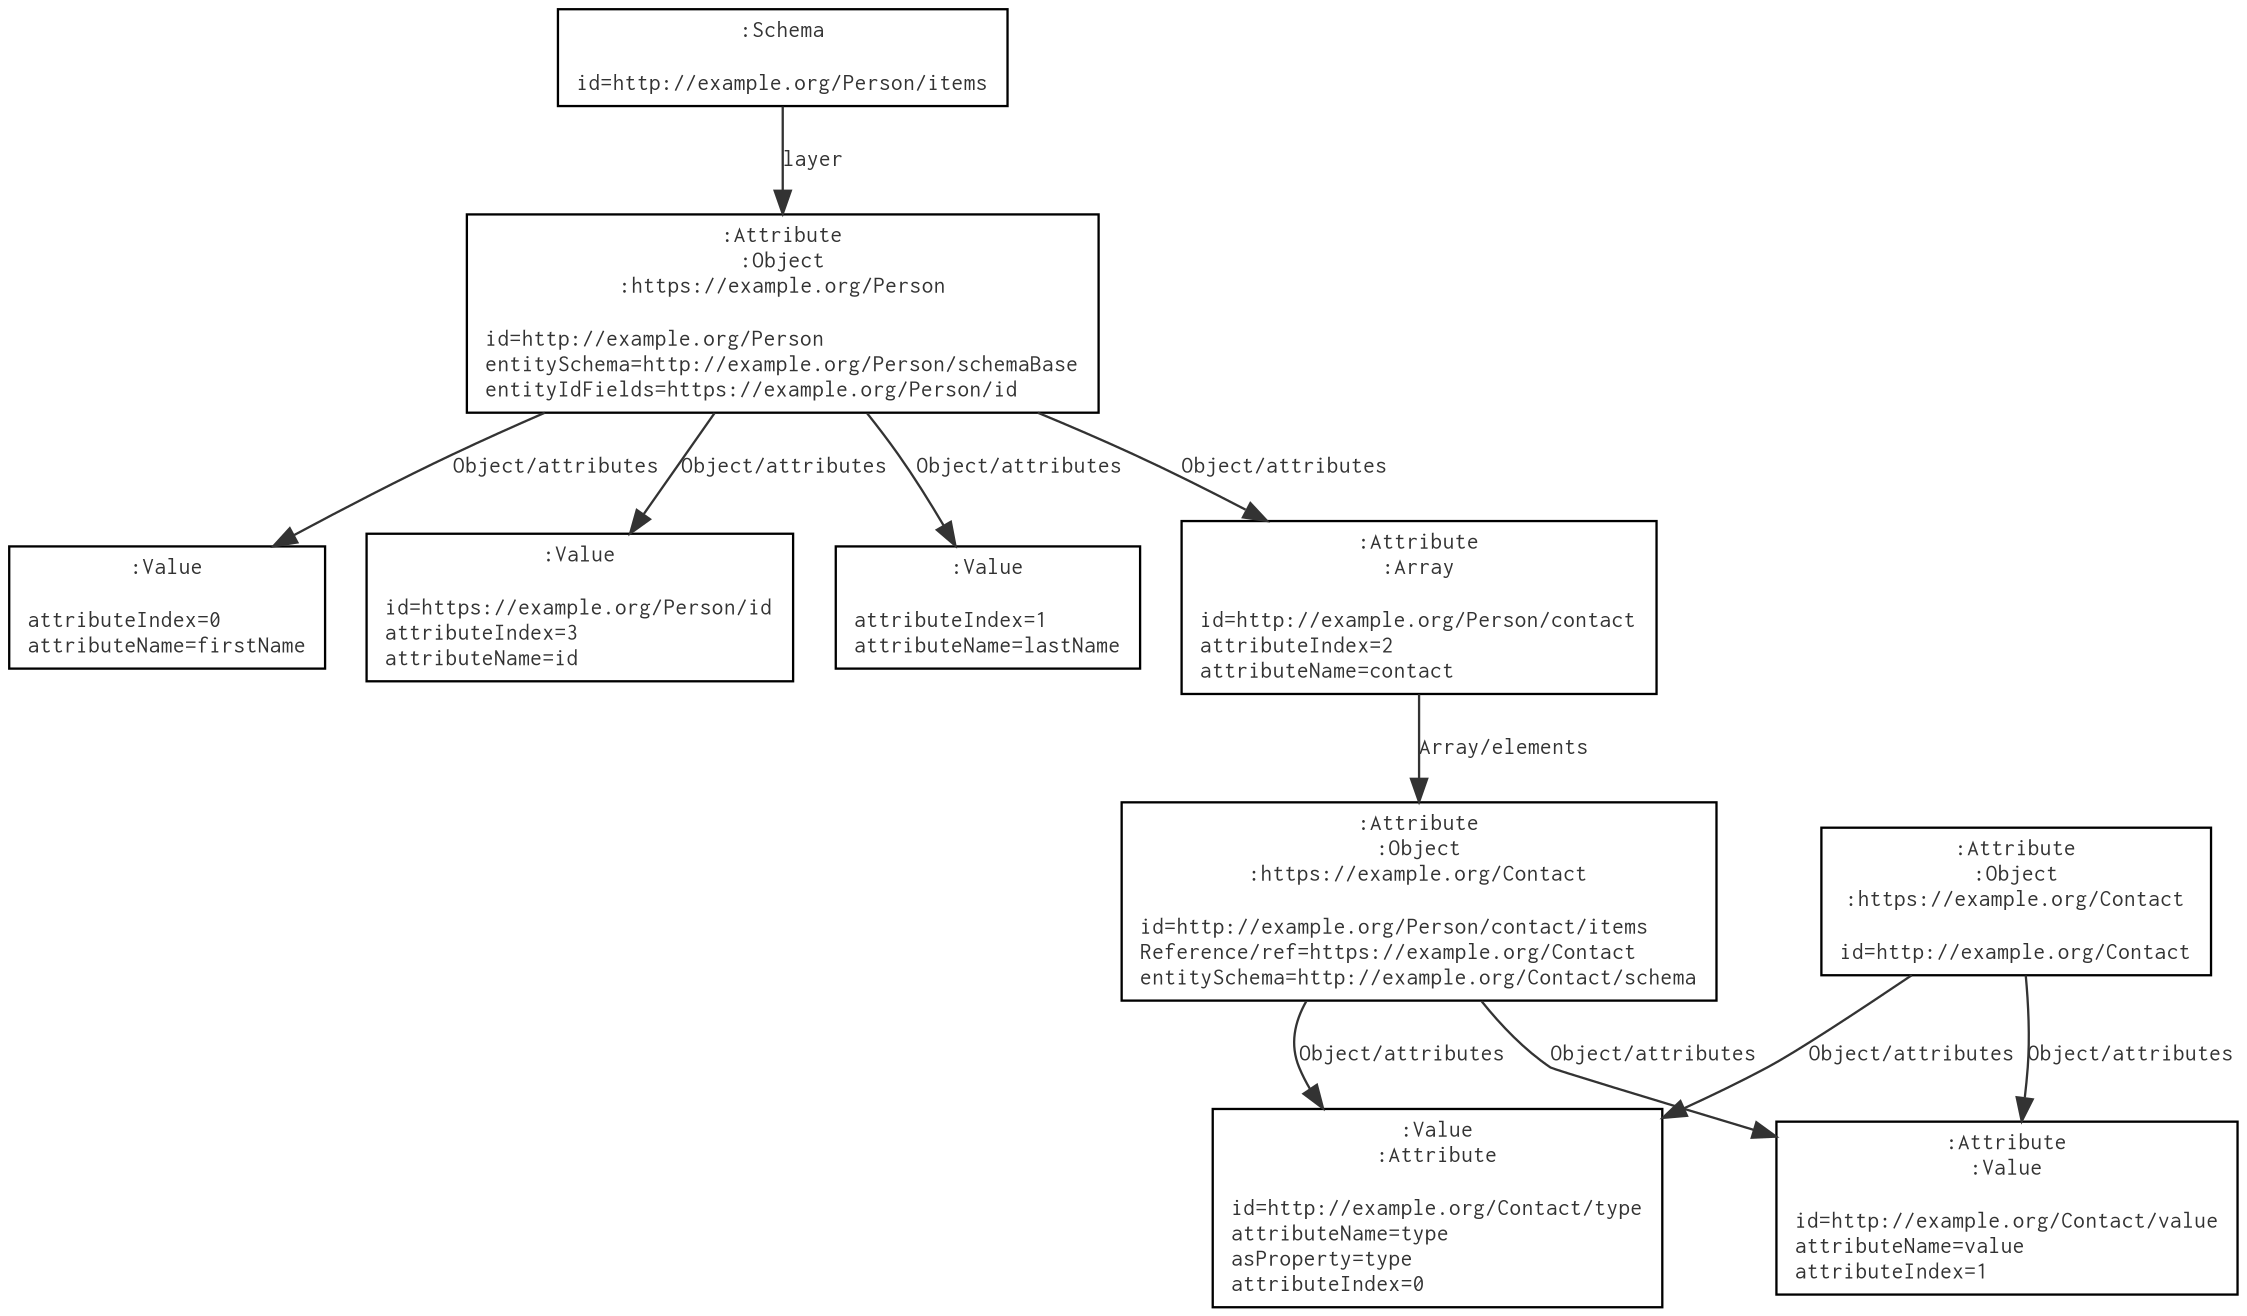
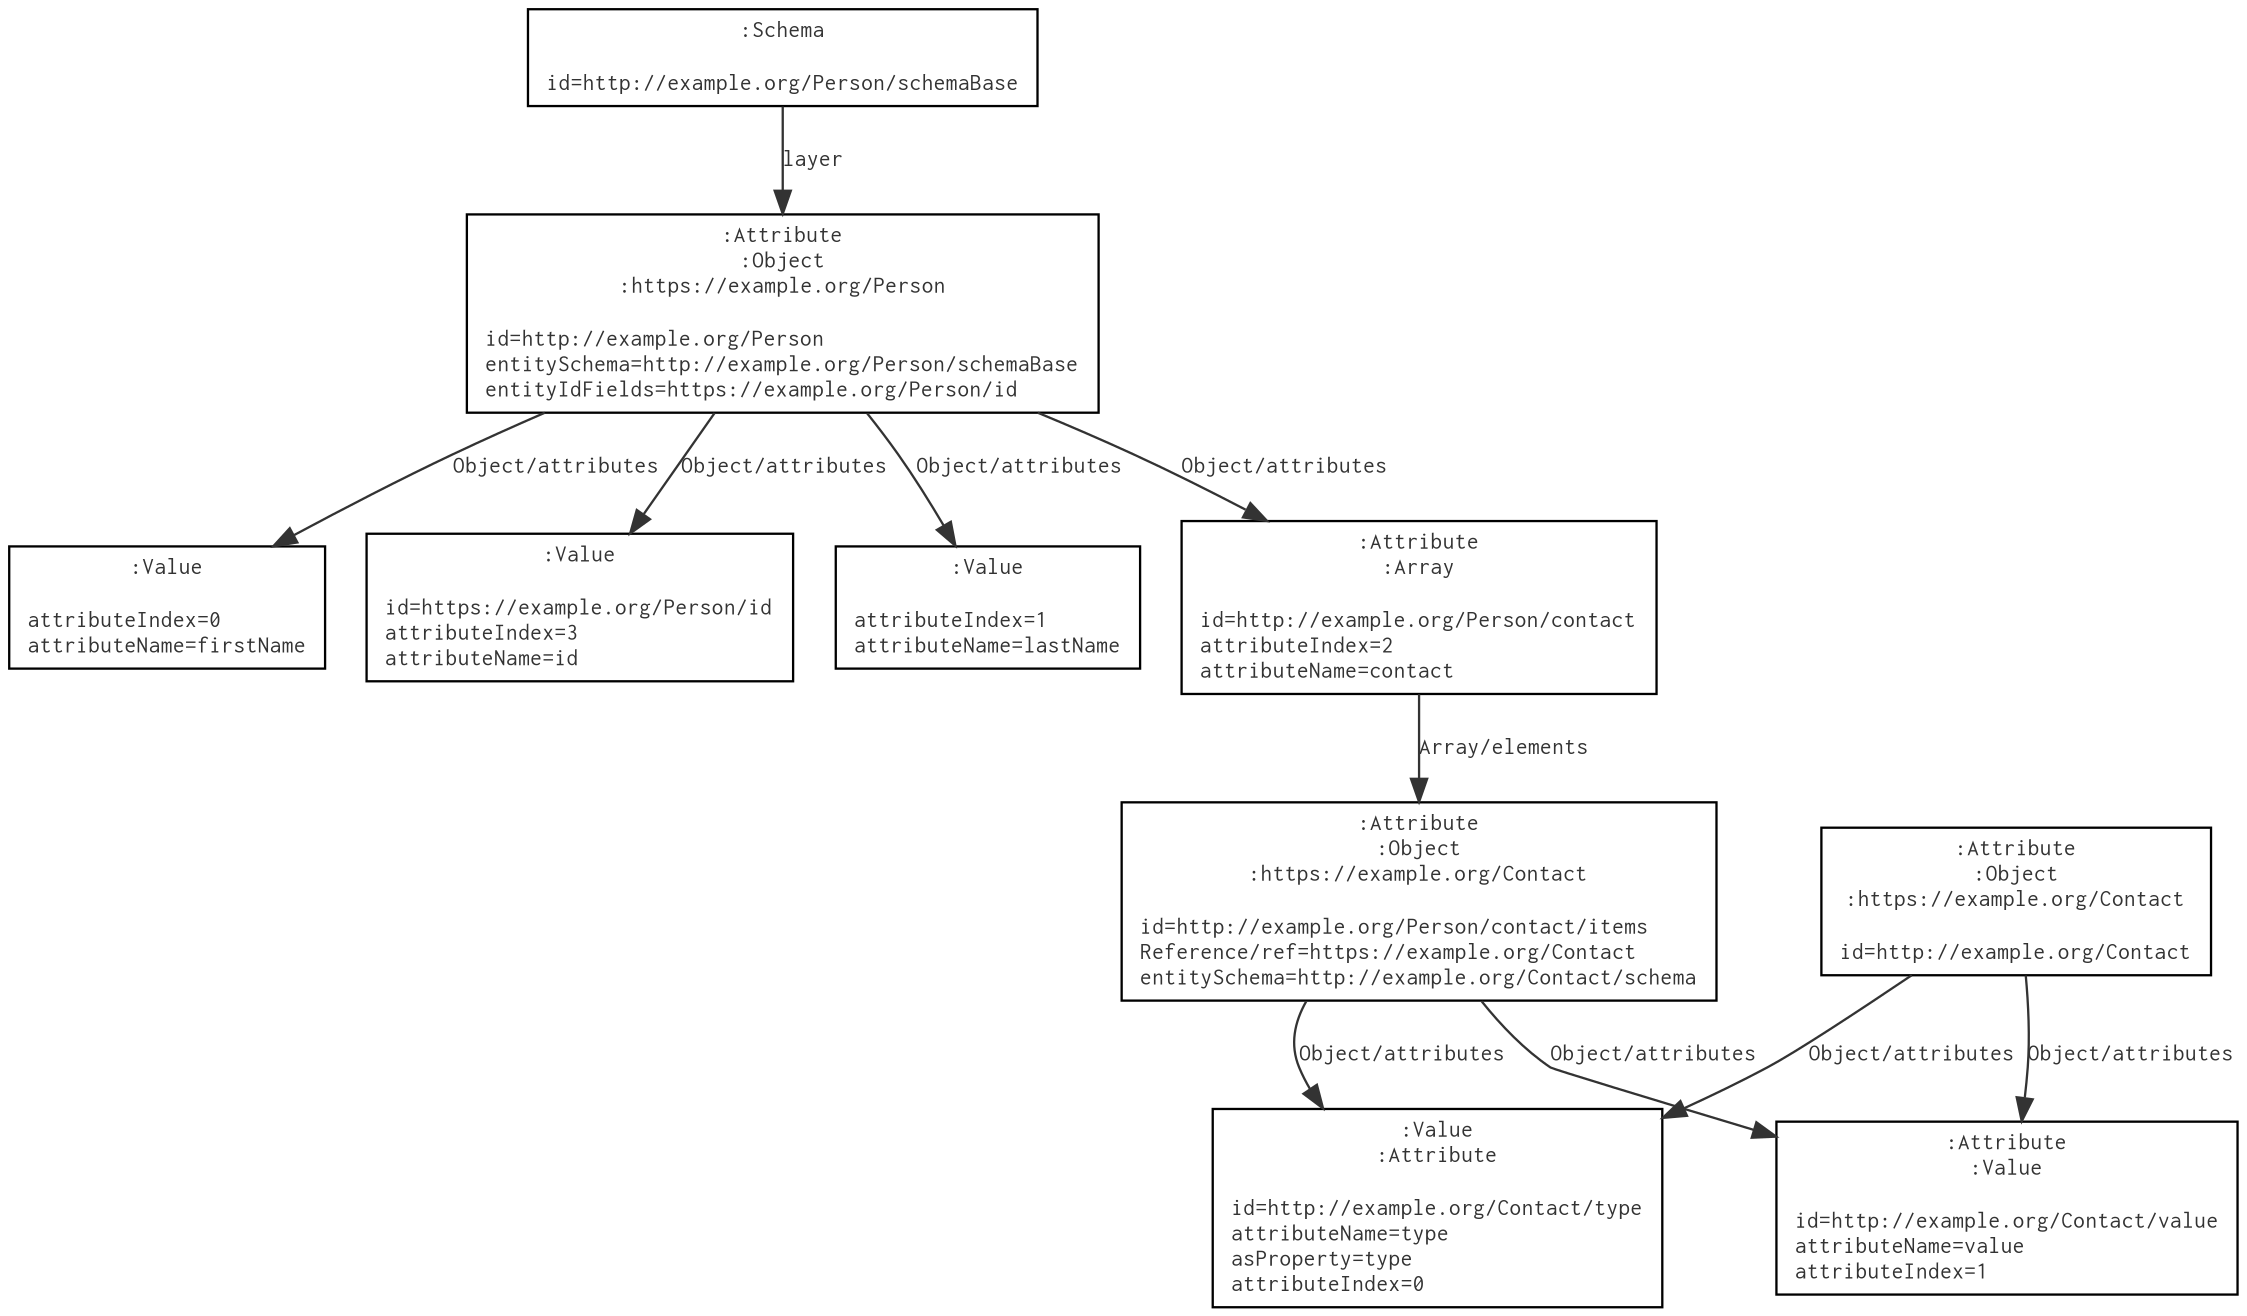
(783, 58) -> (783, 58)
